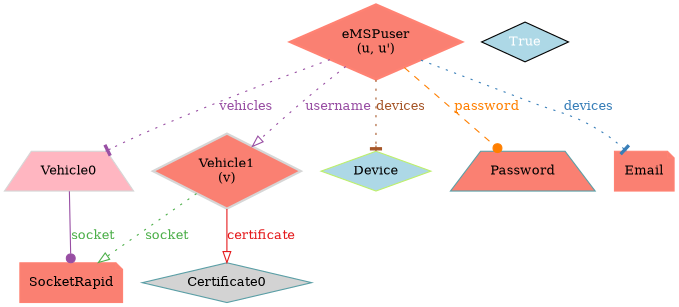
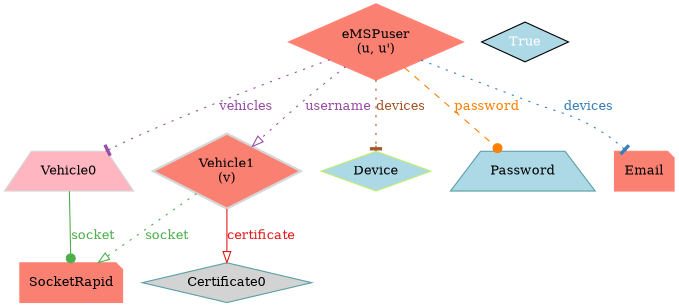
(523, 171) -> (523, 171)
(70, 222) -> (70, 222)
